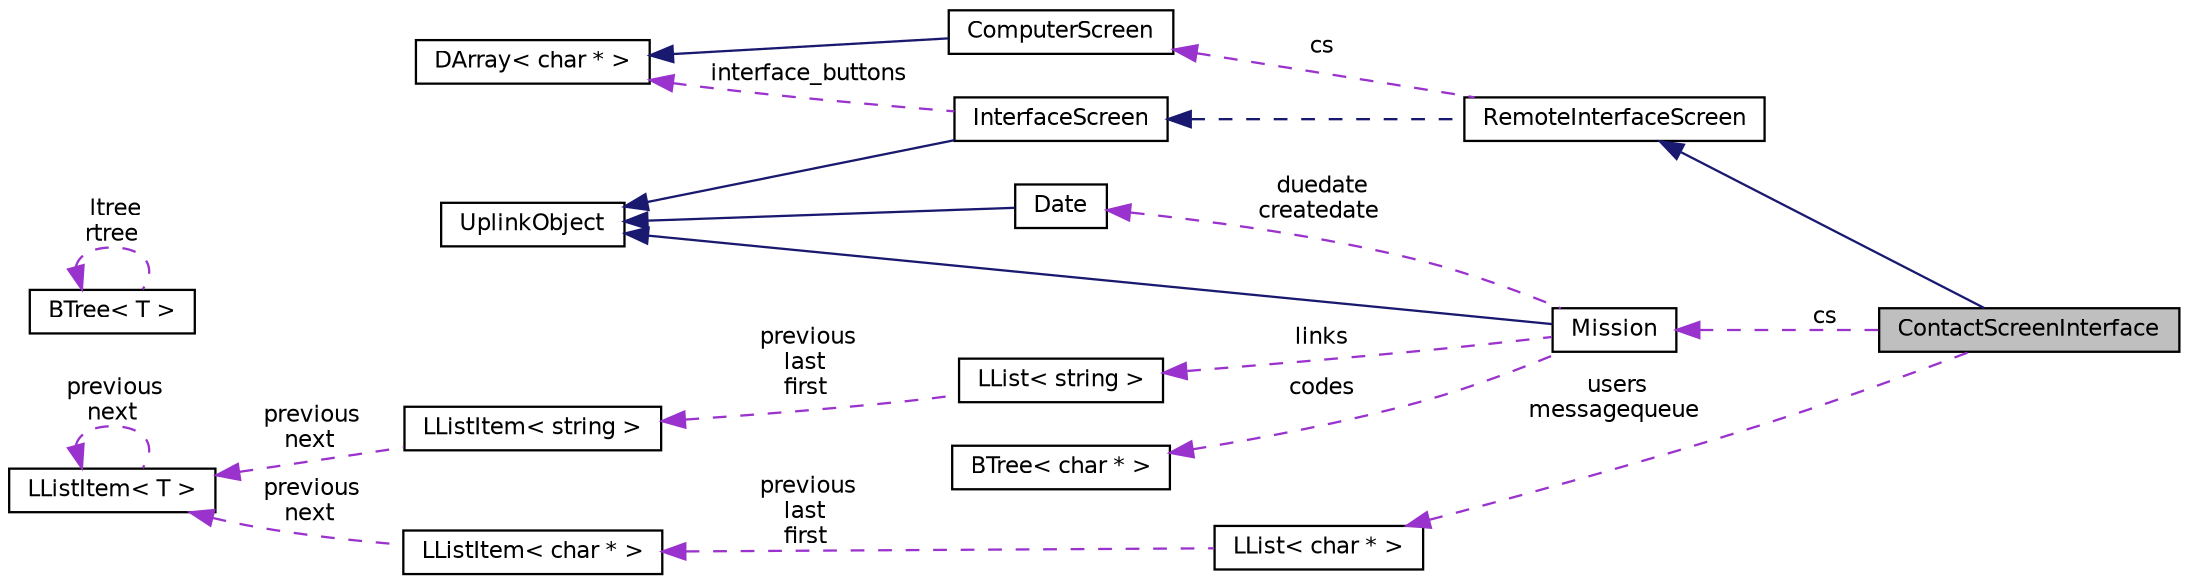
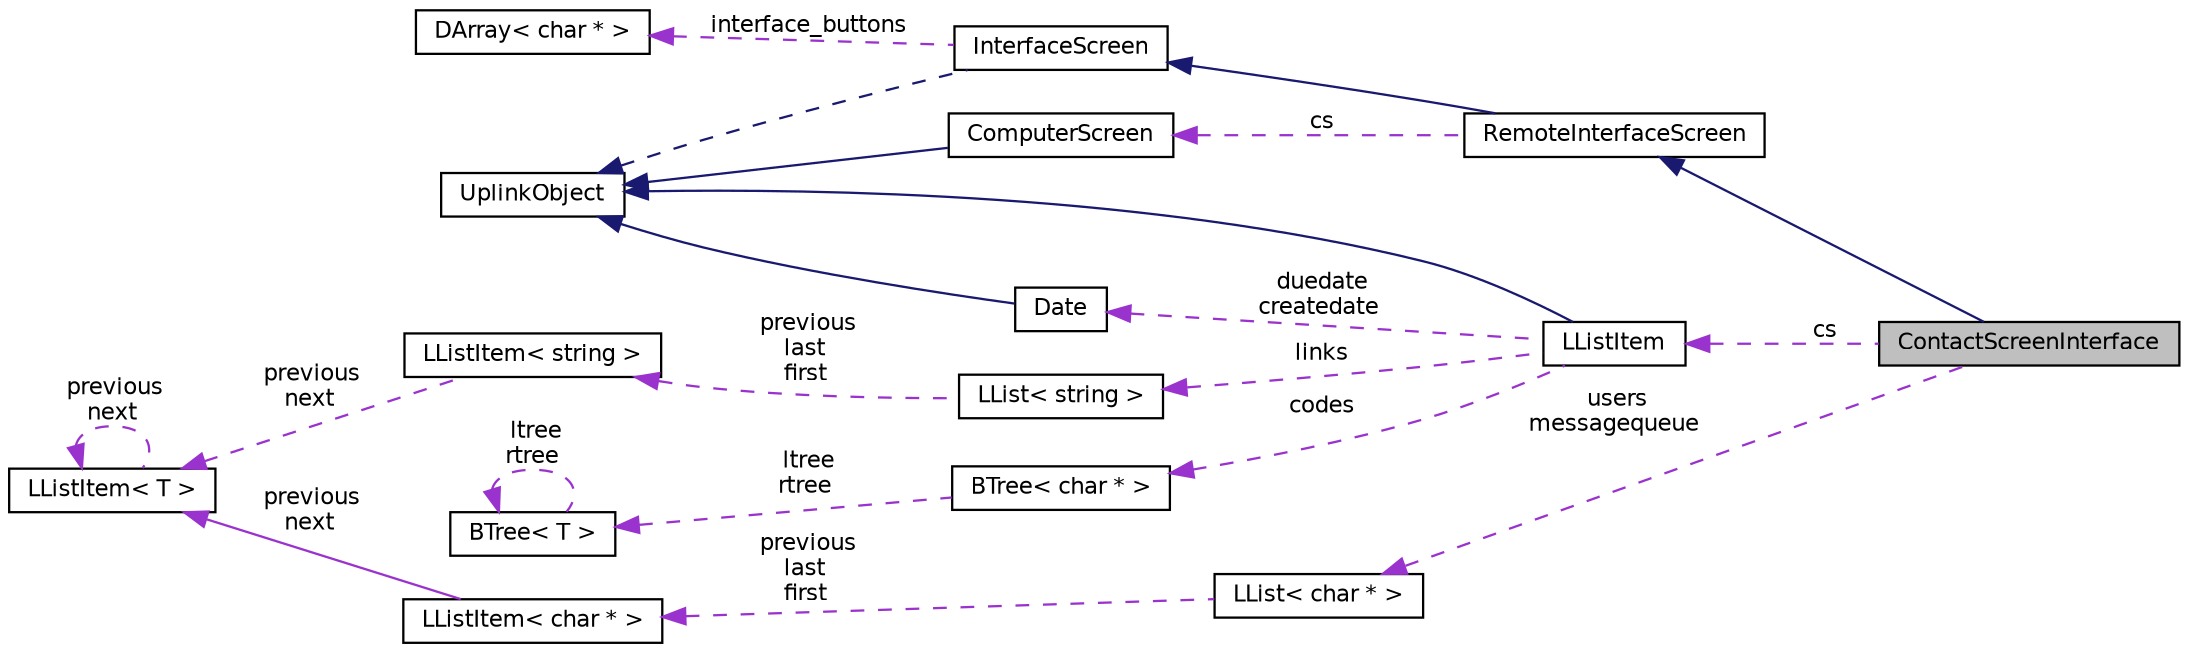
(811, 46) -> (798, 165)
(1327, 119) -> (1344, 88)
(801, 171) -> (794, 115)
(1614, 330) -> (1614, 344)
none -> (795, 511)
(307, 535) -> (334, 559)
